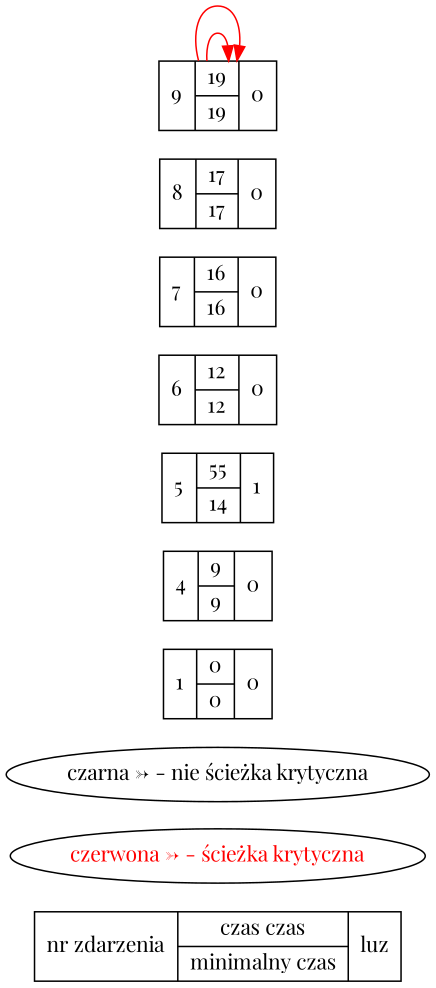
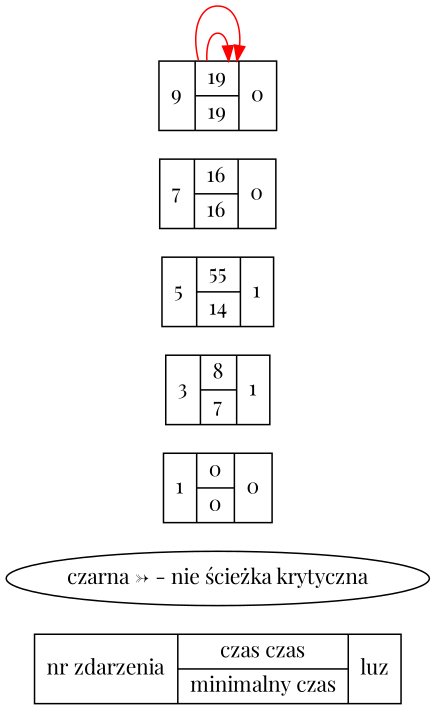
(218, 194) -> none
none -> (218, 390)
(218, 390) -> none
(218, 586) -> none
(218, 856) -> none
